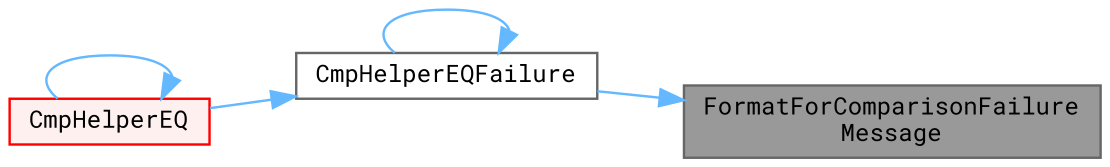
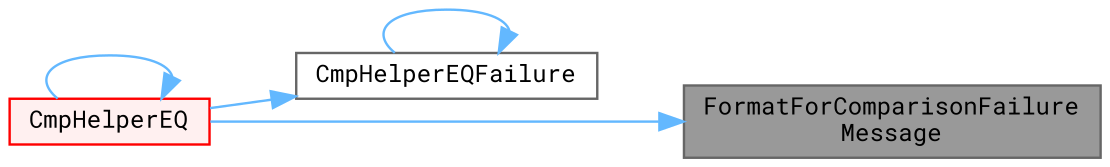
(628, 94) -> (435, 122)
